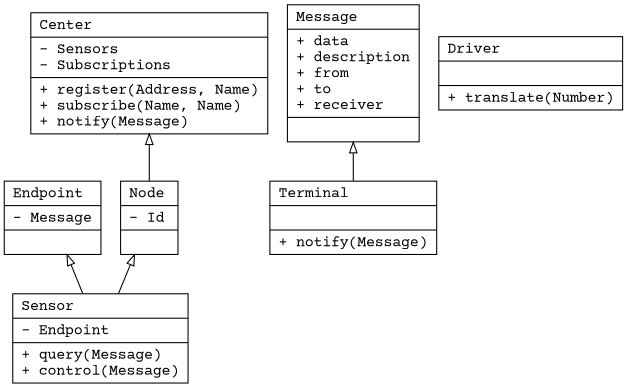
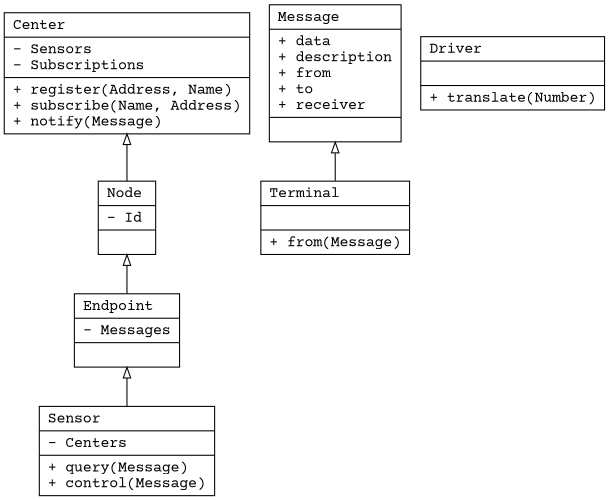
(140, 105) -> (127, 105)
(53, 217) -> (127, 330)
(353, 242) -> (335, 242)
(124, 279) -> (127, 280)
(65, 330) -> (88, 443)
